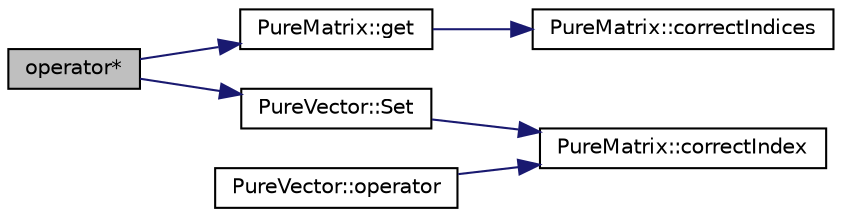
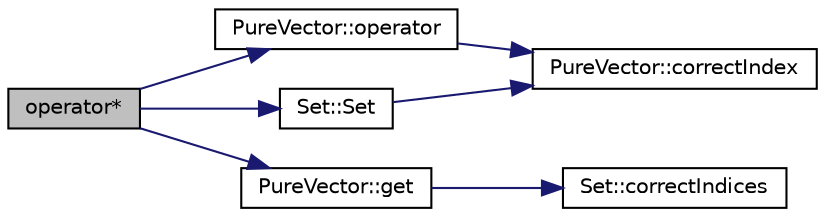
(336, 29) -> (336, 188)
(683, 29) -> (675, 188)
none -> (195, 72)
(336, 109) -> (336, 109)
(683, 148) -> (675, 69)
